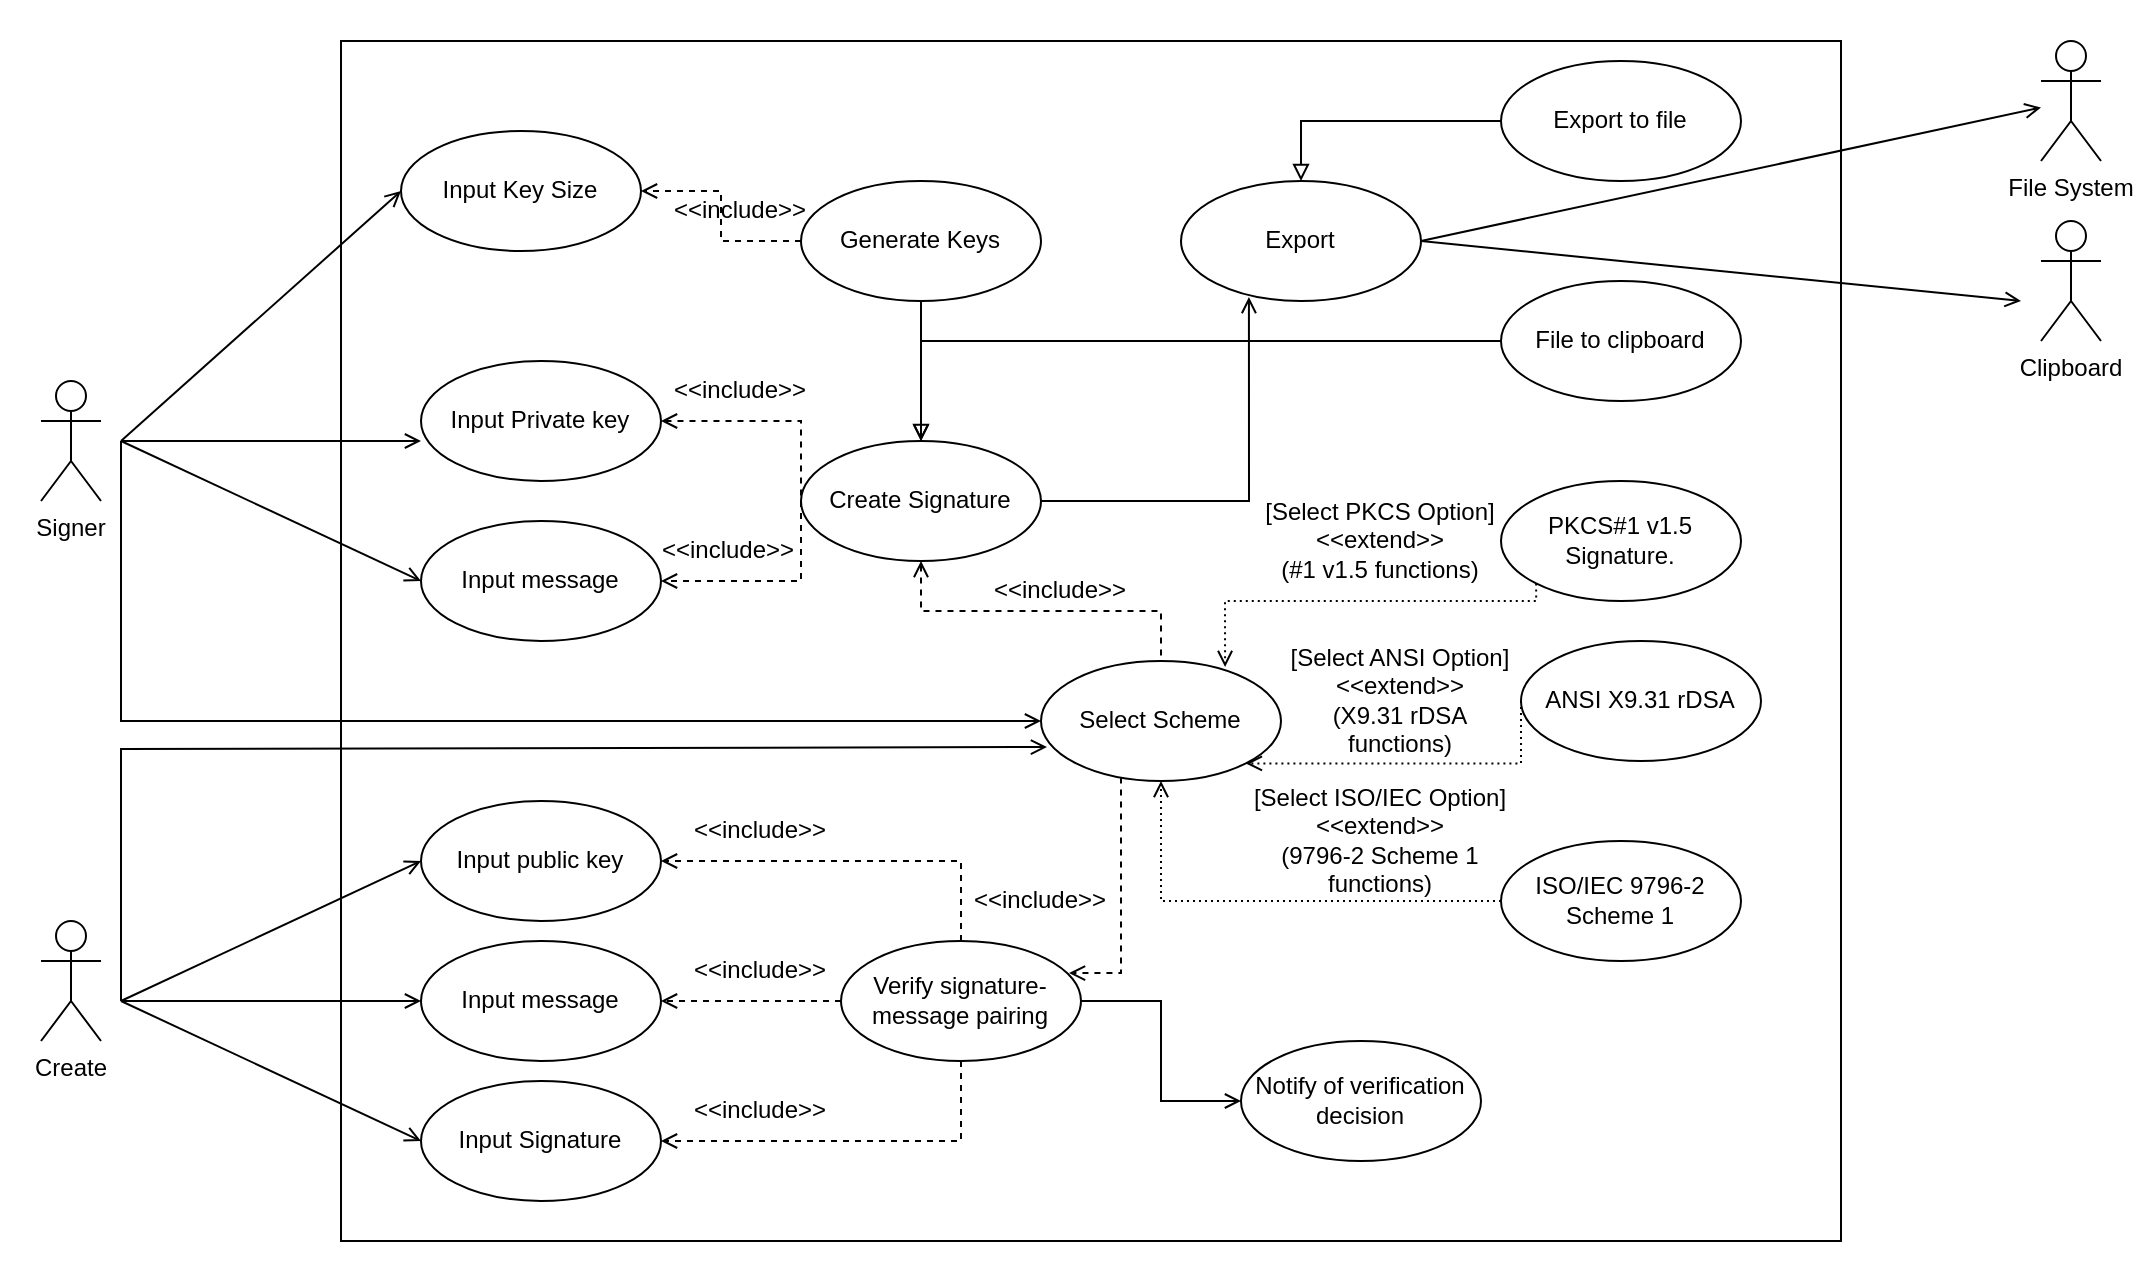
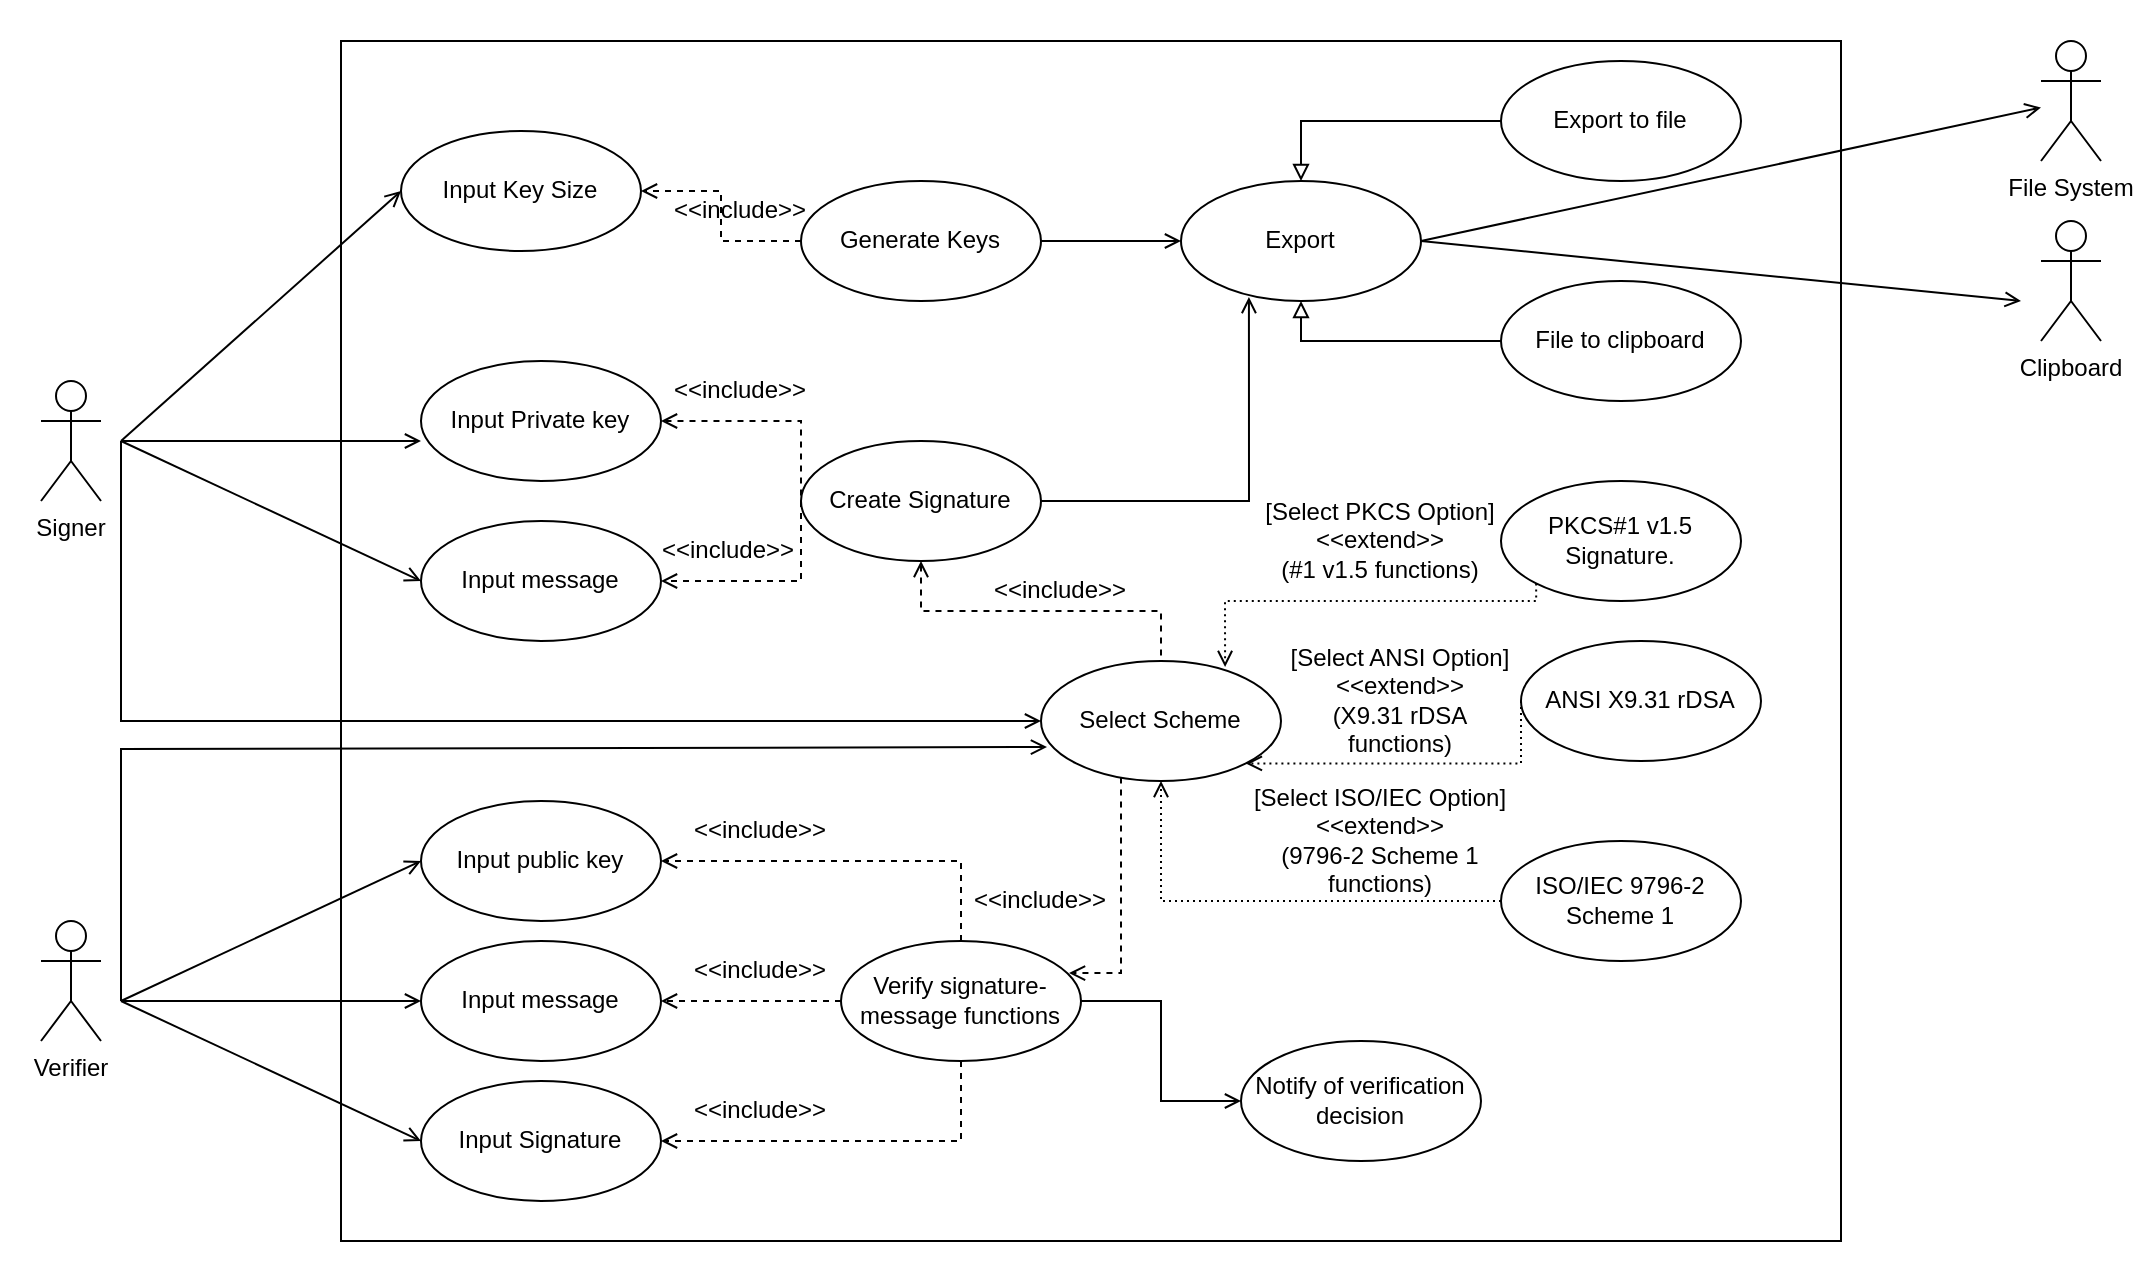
(921, 319) -> (1108, 241)
(1114, 341) -> (1301, 331)
(961, 1001) -> (961, 1001)
(72, 1069) -> (72, 1069)
